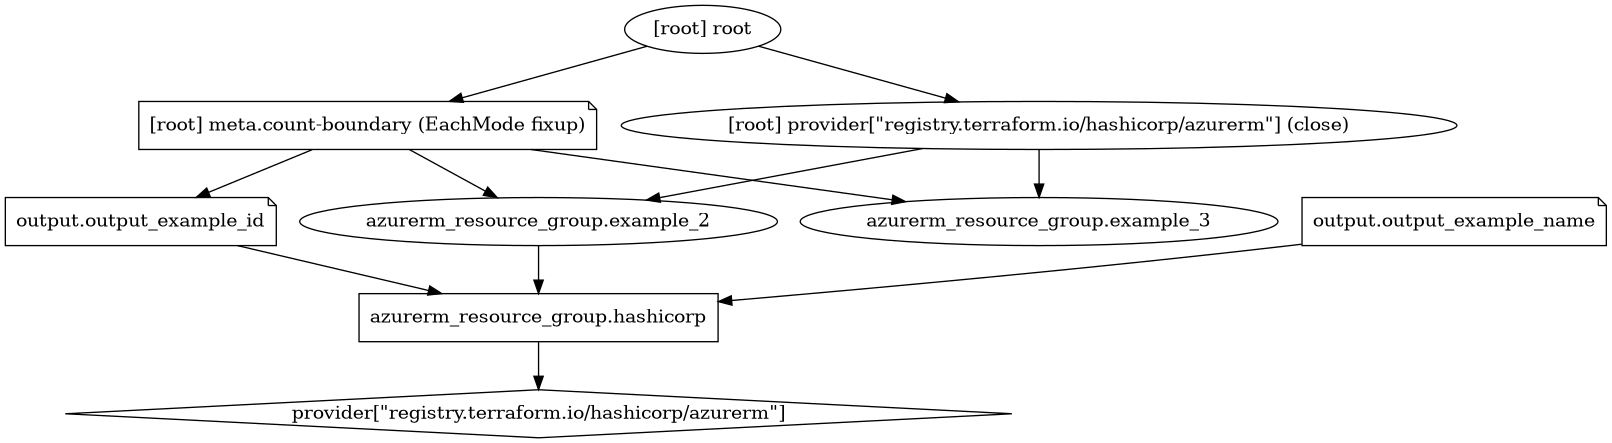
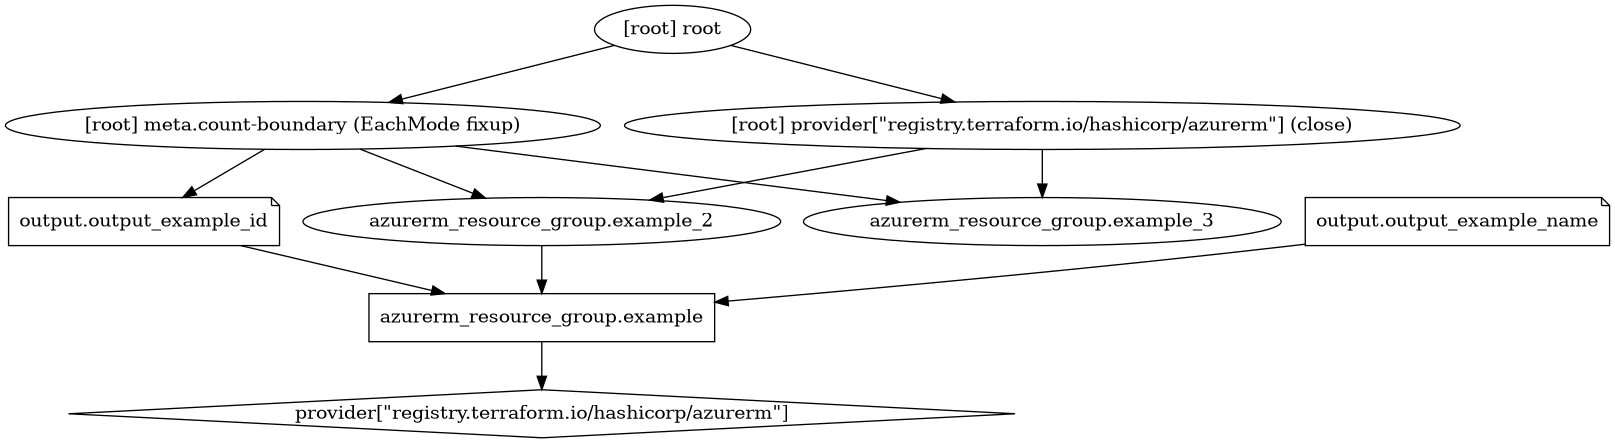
(368, 125) -> (303, 125)
(539, 318) -> (542, 318)
